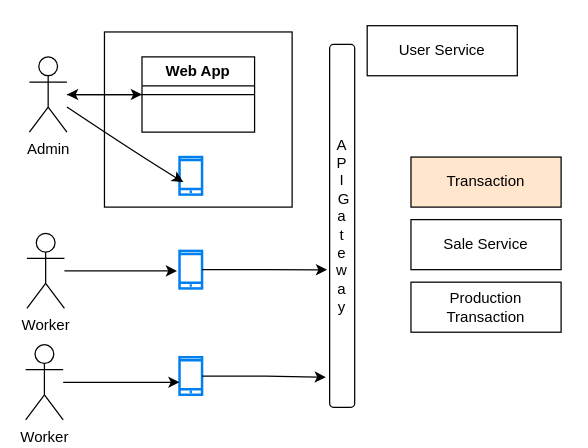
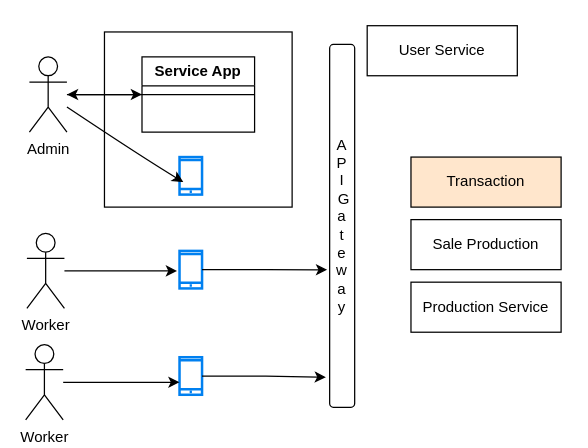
(198, 72) -> (198, 72)
(486, 244) -> (486, 244)
(486, 307) -> (486, 307)
